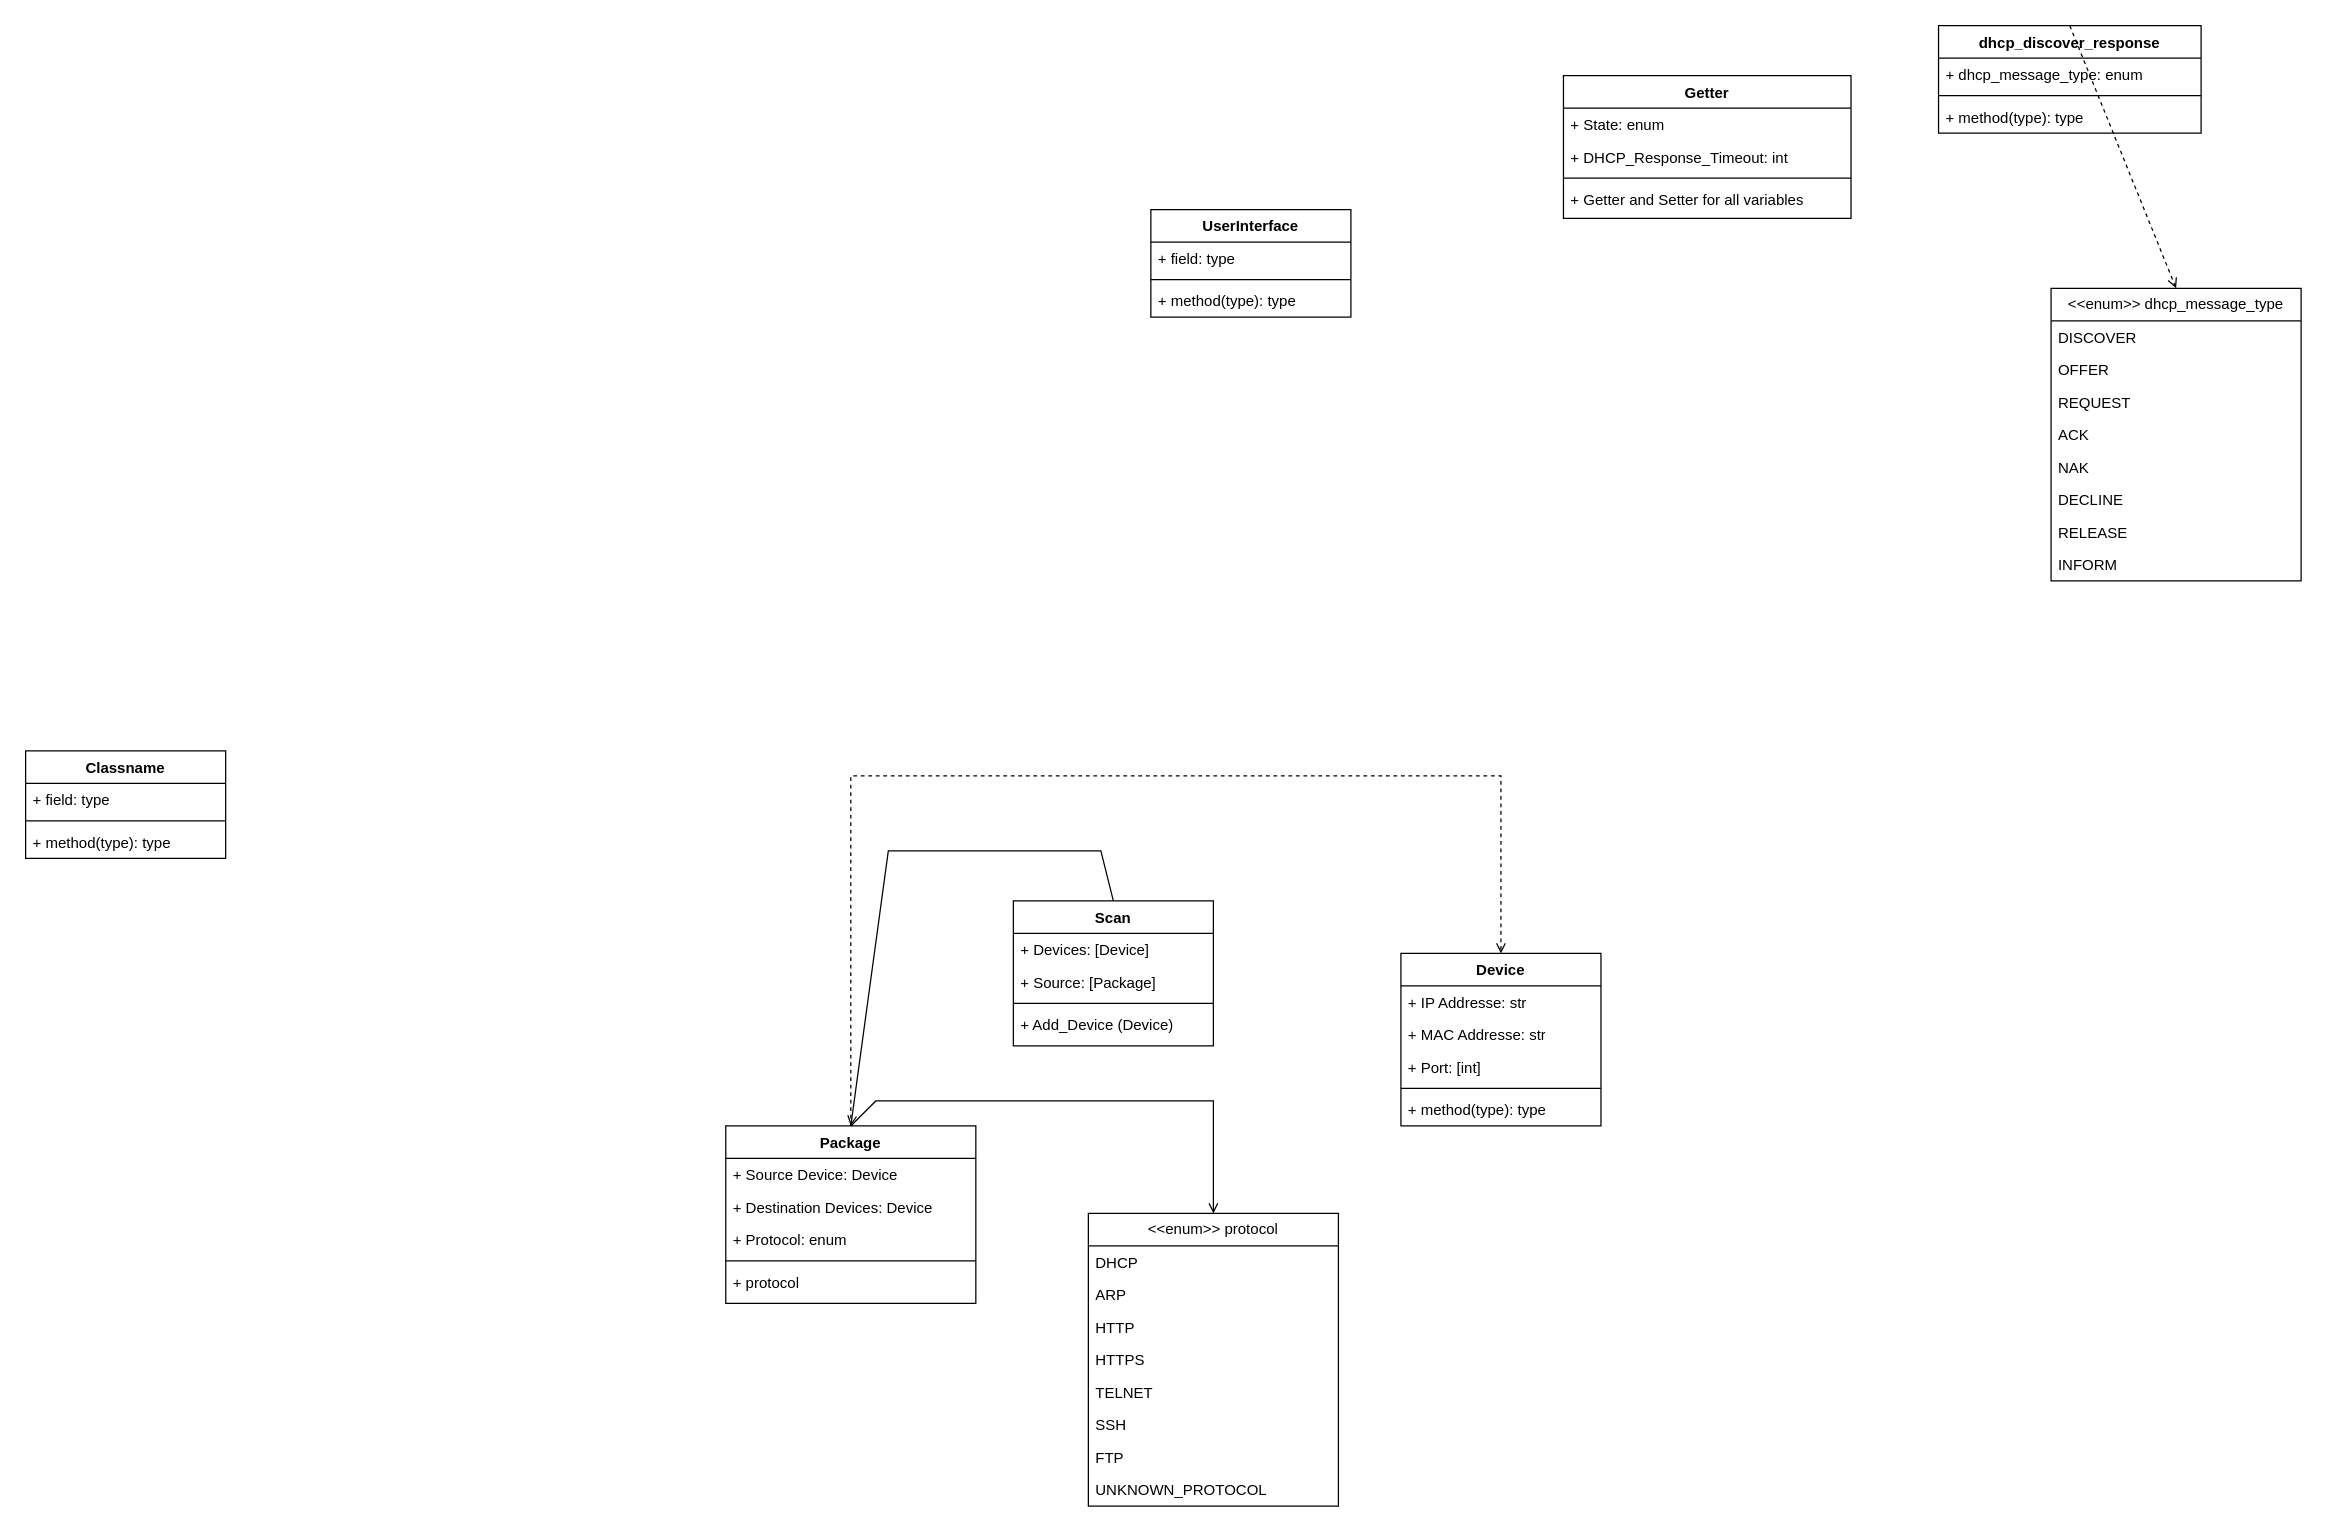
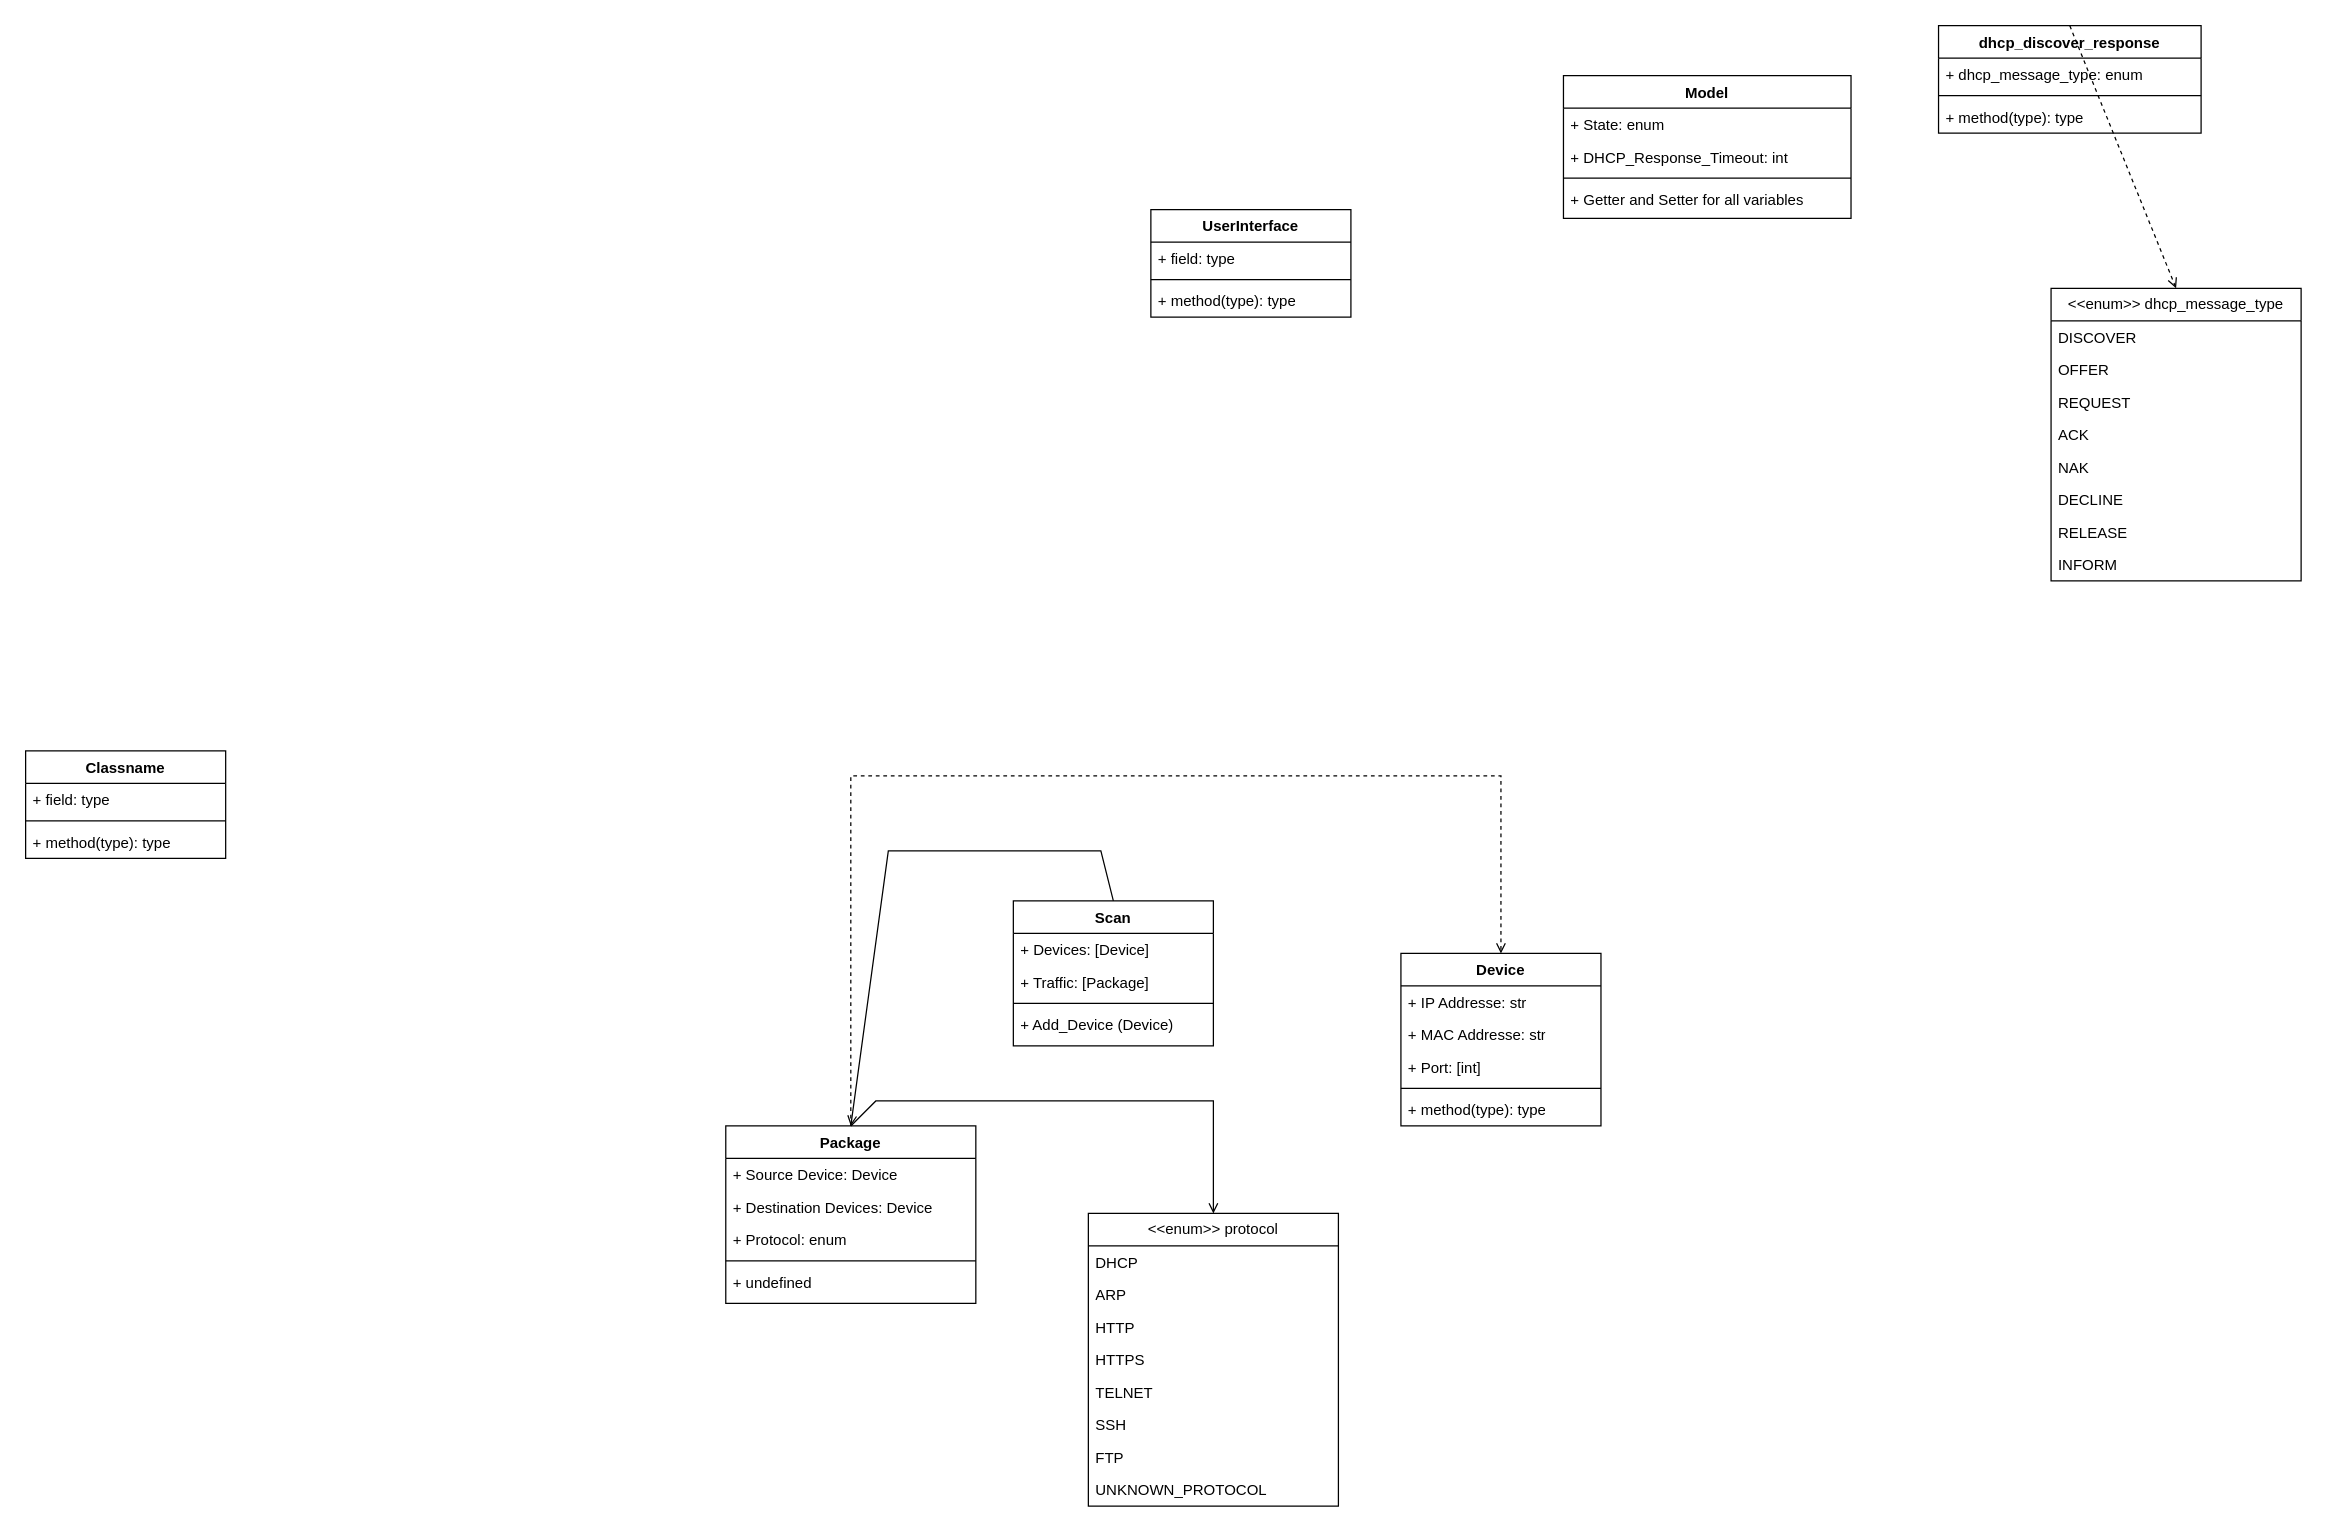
(1707, 93) -> (1707, 93)
(1095, 983) -> (1097, 983)
(771, 1283) -> (775, 1283)
